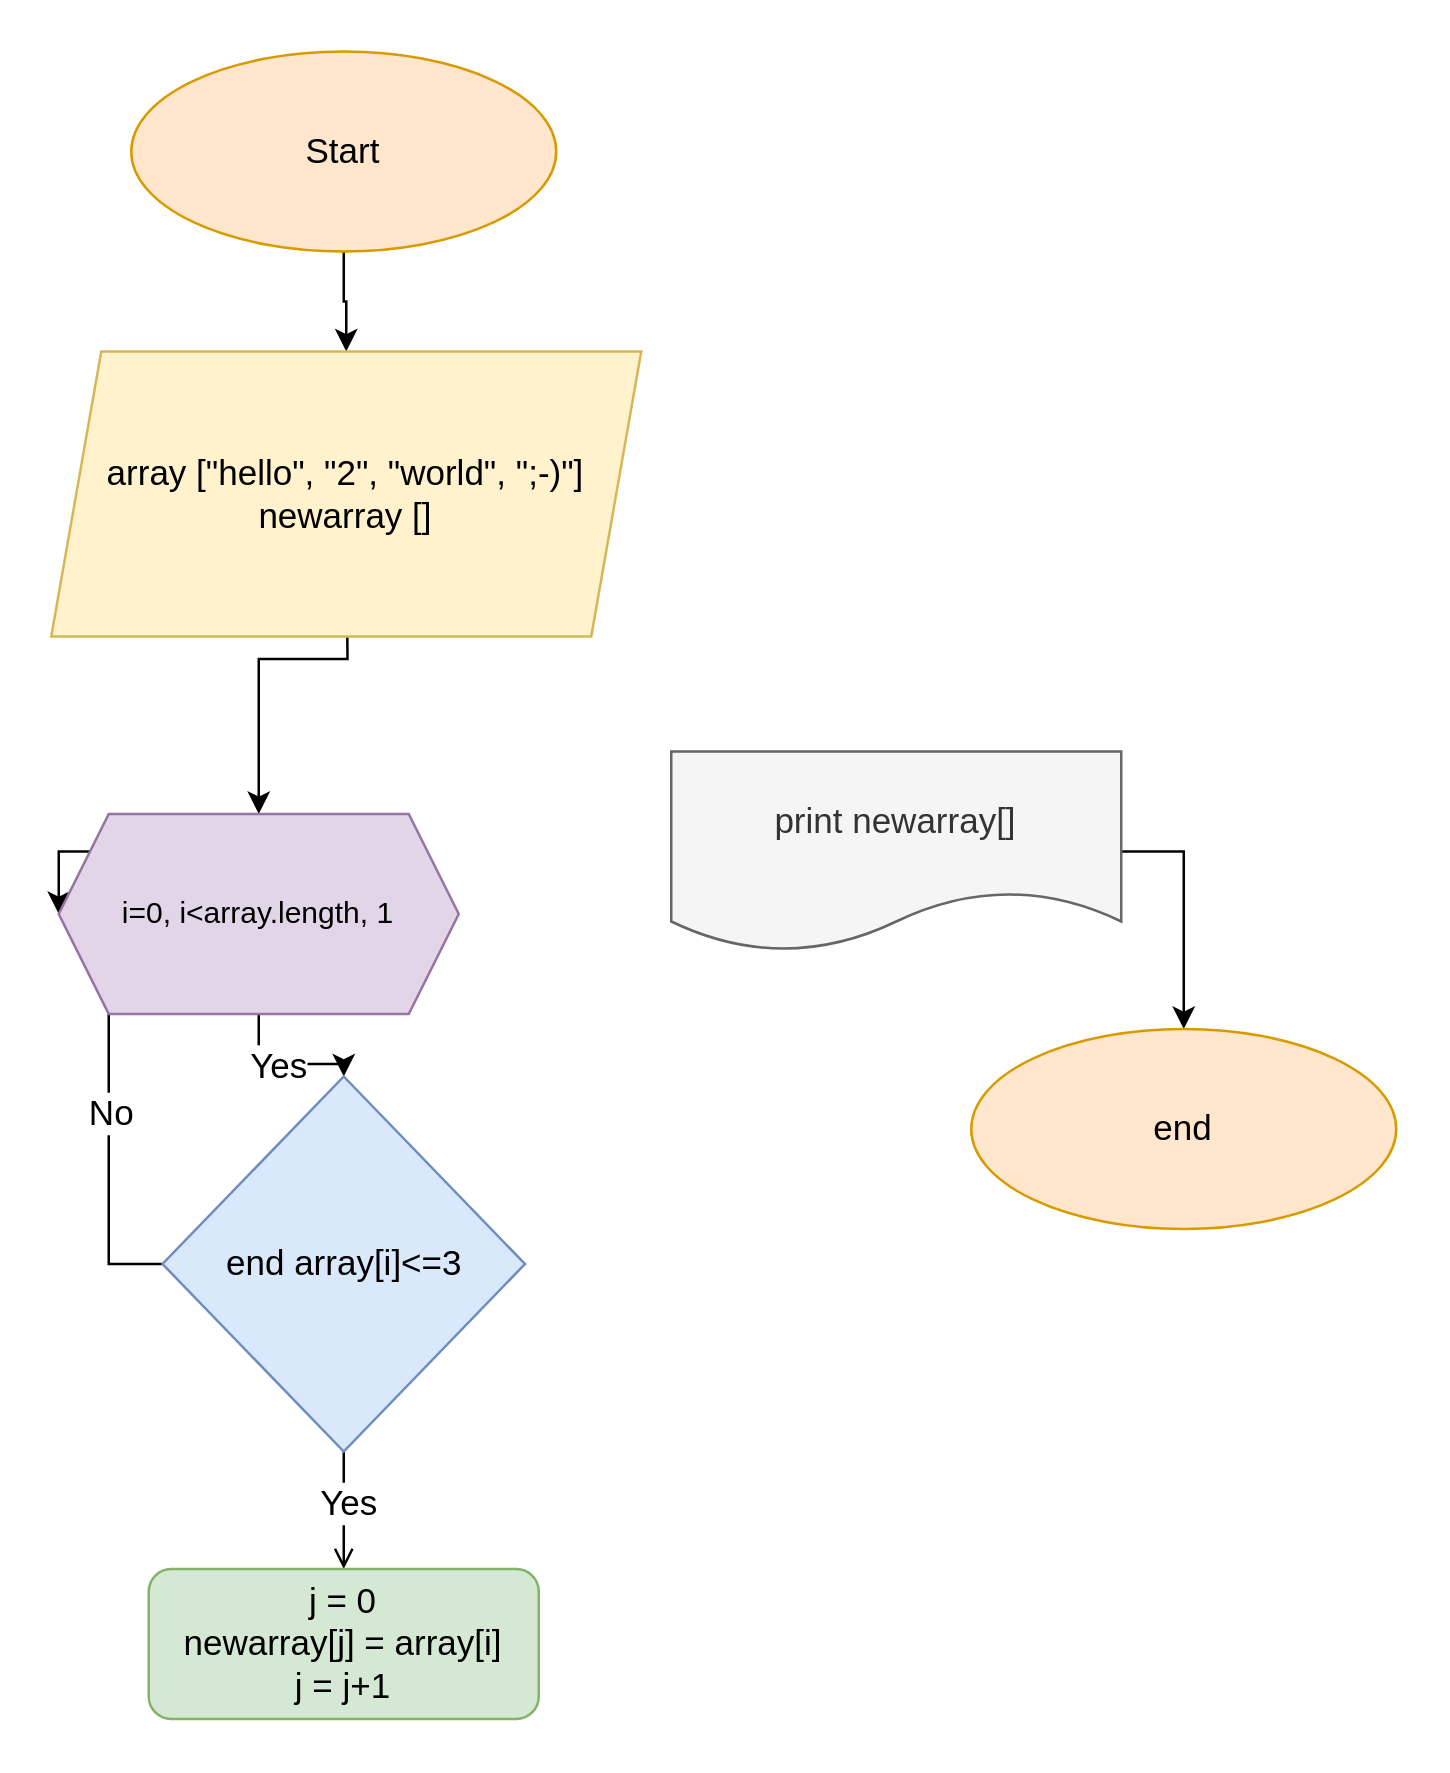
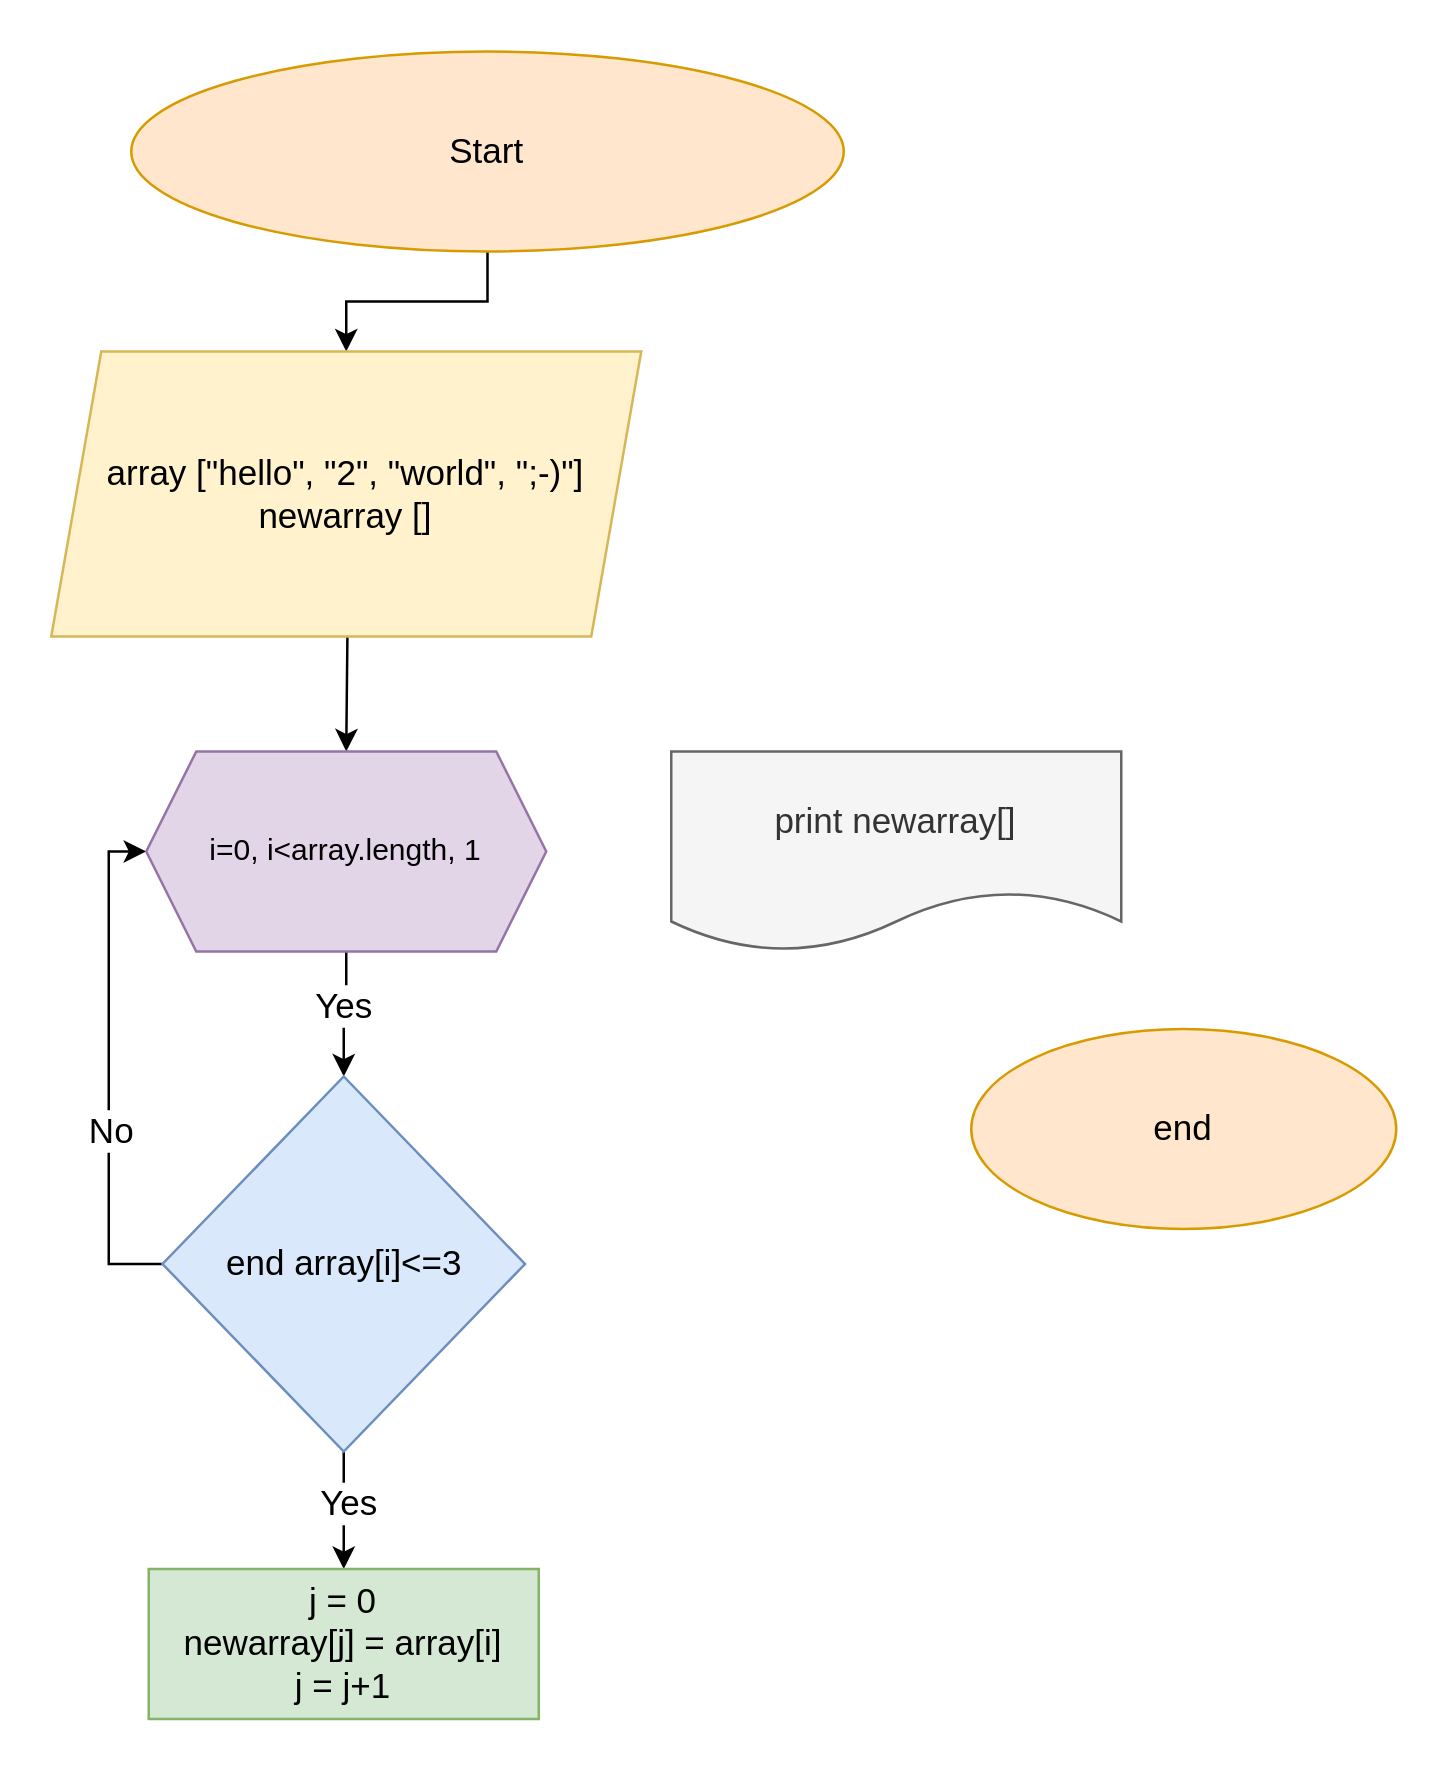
(344, 151) -> (488, 151)
(1184, 900) -> none
(259, 914) -> (346, 851)
(344, 1554) -> (344, 1550)
(344, 1644) -> (344, 1644)
